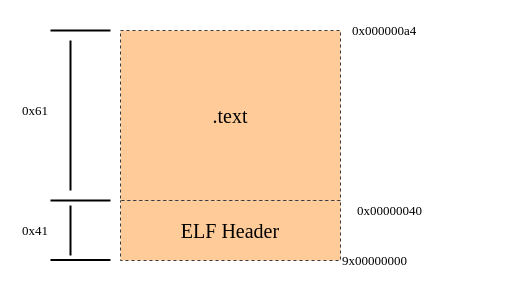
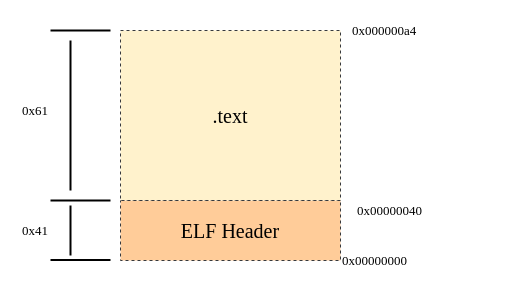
(231, 116) -> (231, 116)
(376, 261) -> (376, 261)
